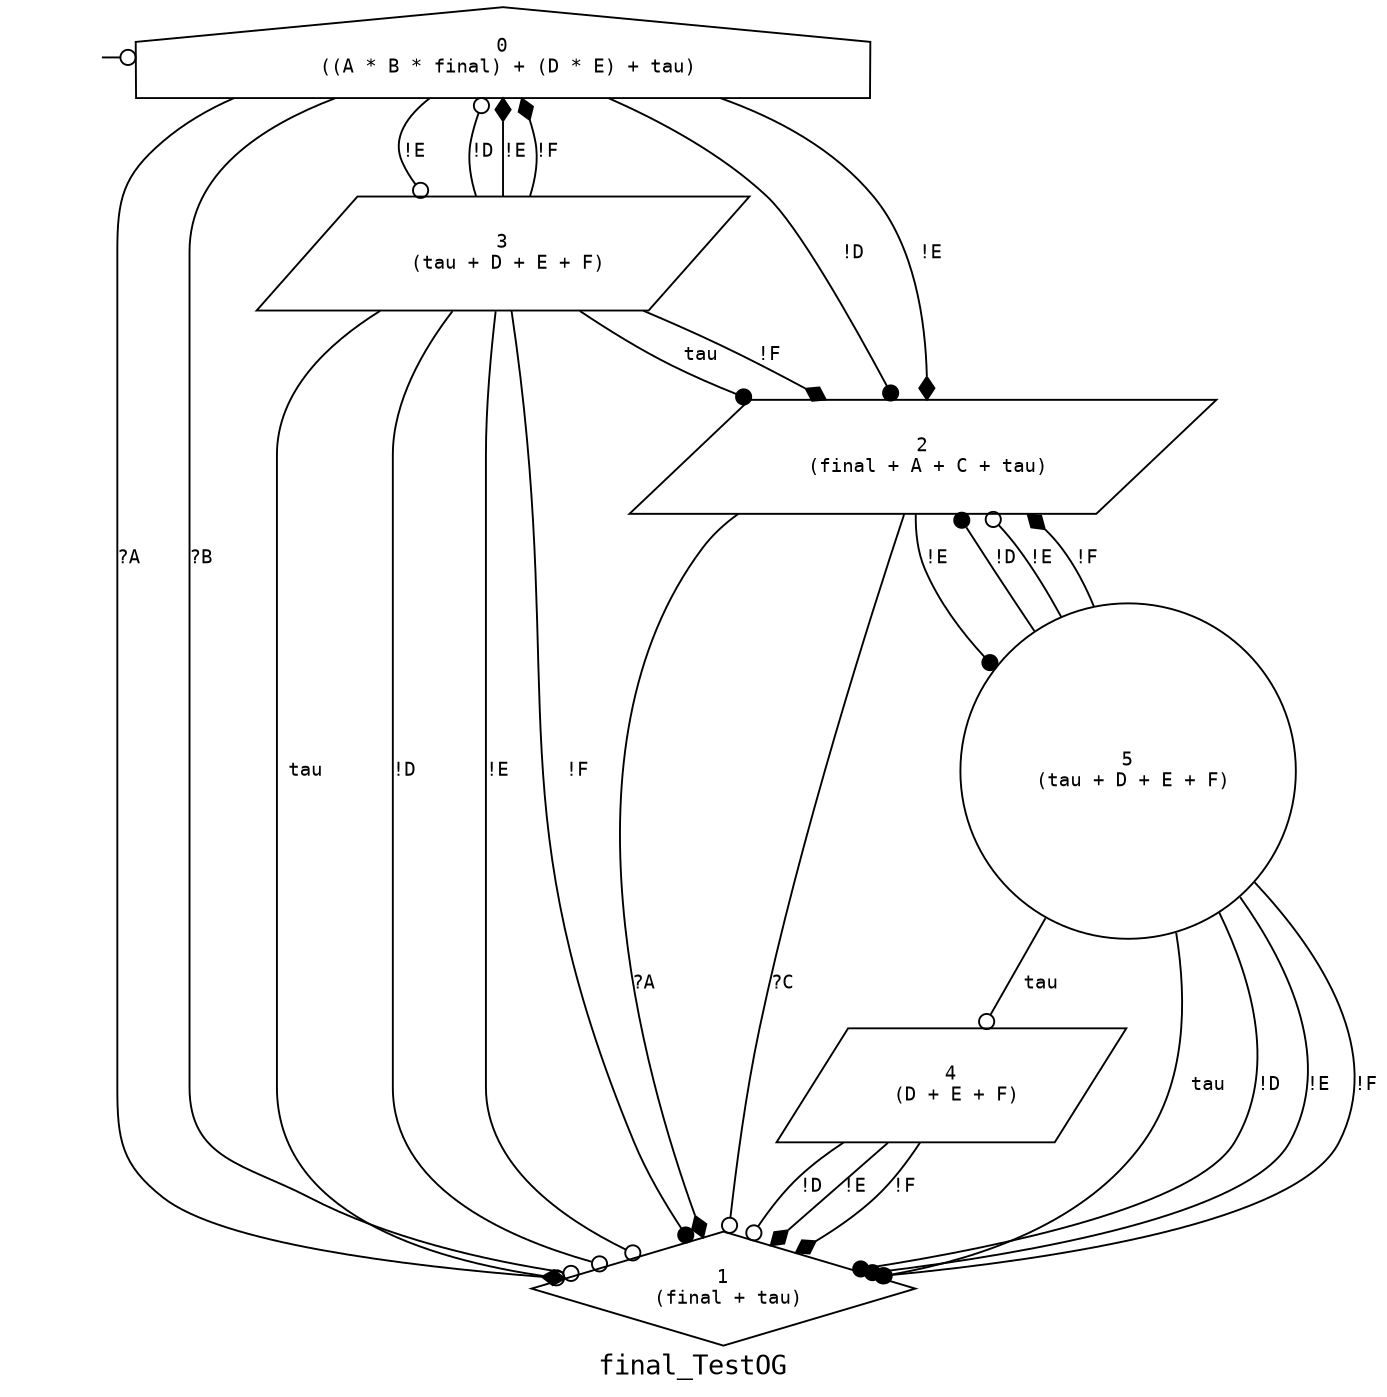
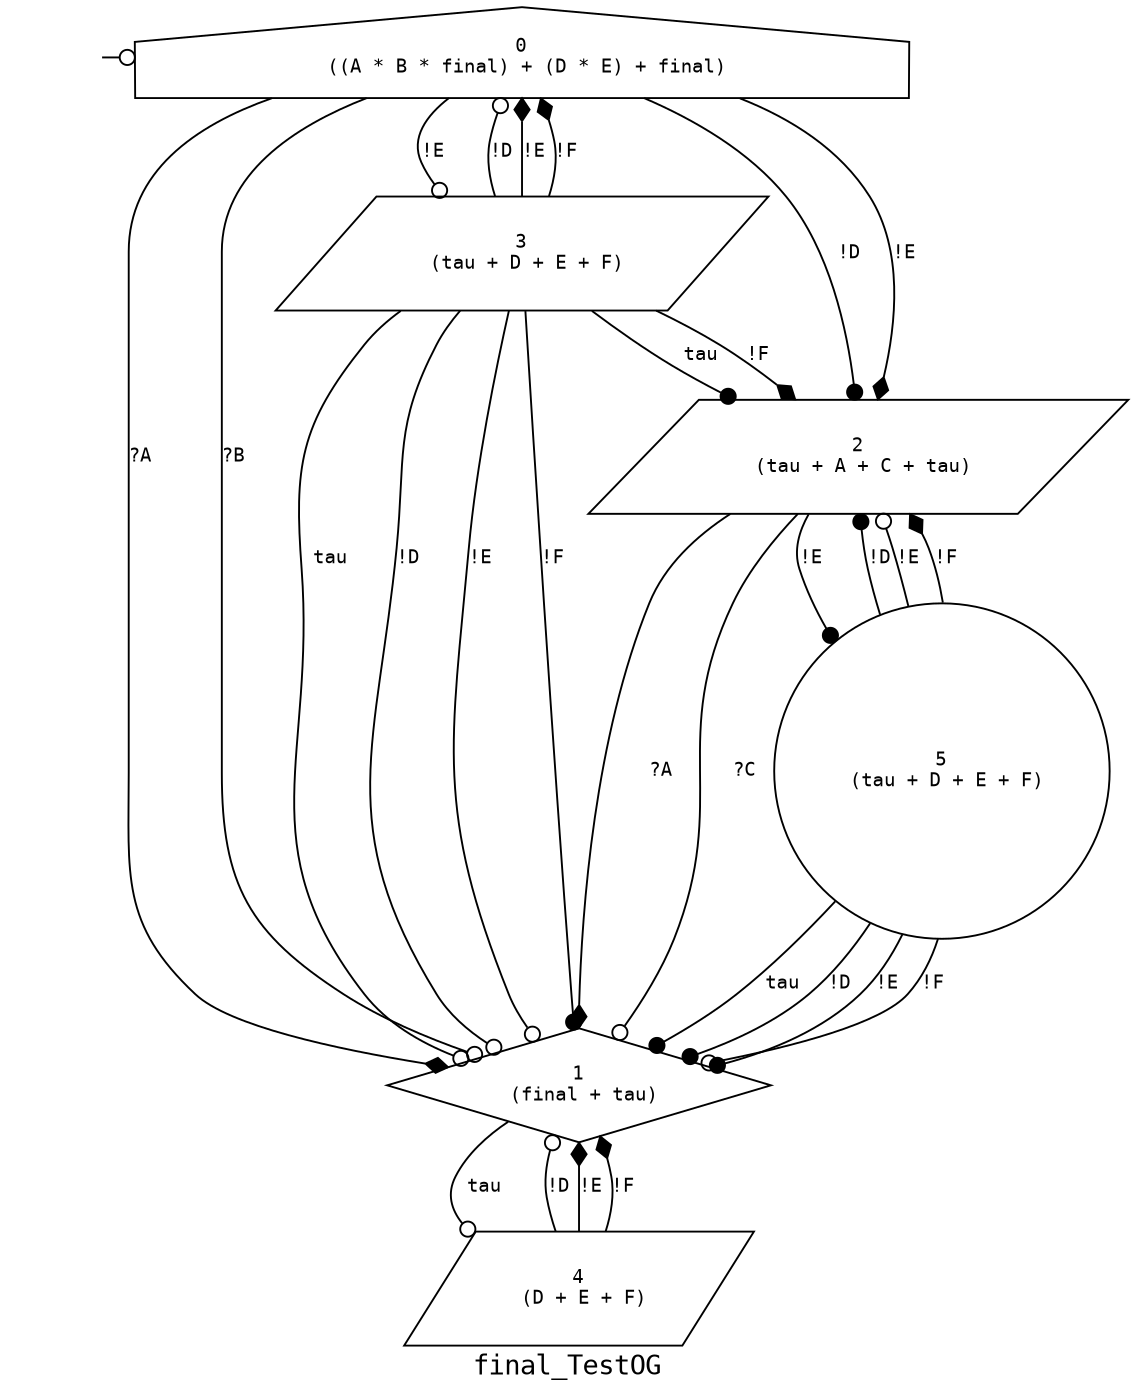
(503, 57) -> (522, 57)
(923, 457) -> (858, 457)
(1018, 966) -> (462, 1165)
